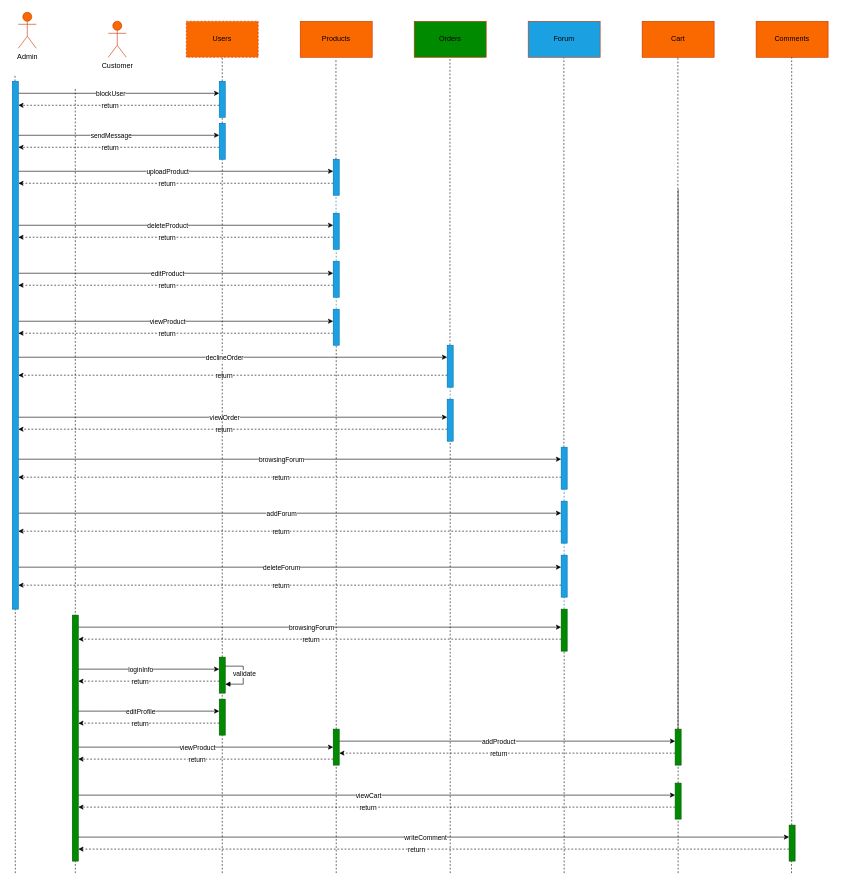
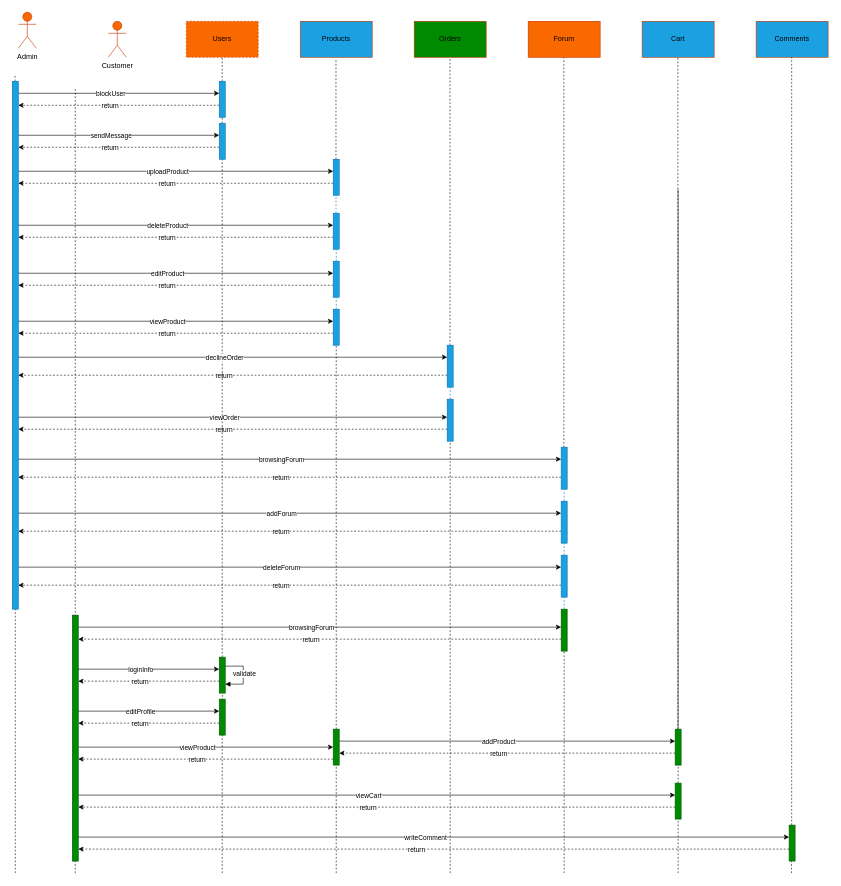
(336, 39) -> (336, 39)
(564, 39) -> (564, 39)
(678, 39) -> (678, 39)
(792, 39) -> (792, 39)
